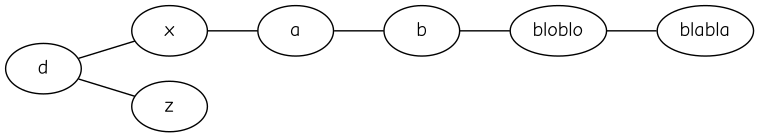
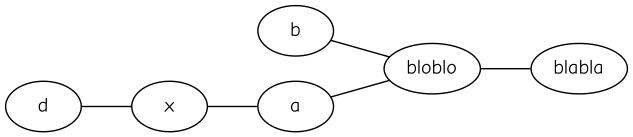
(359, 31) -> (360, 89)
(170, 107) -> none
